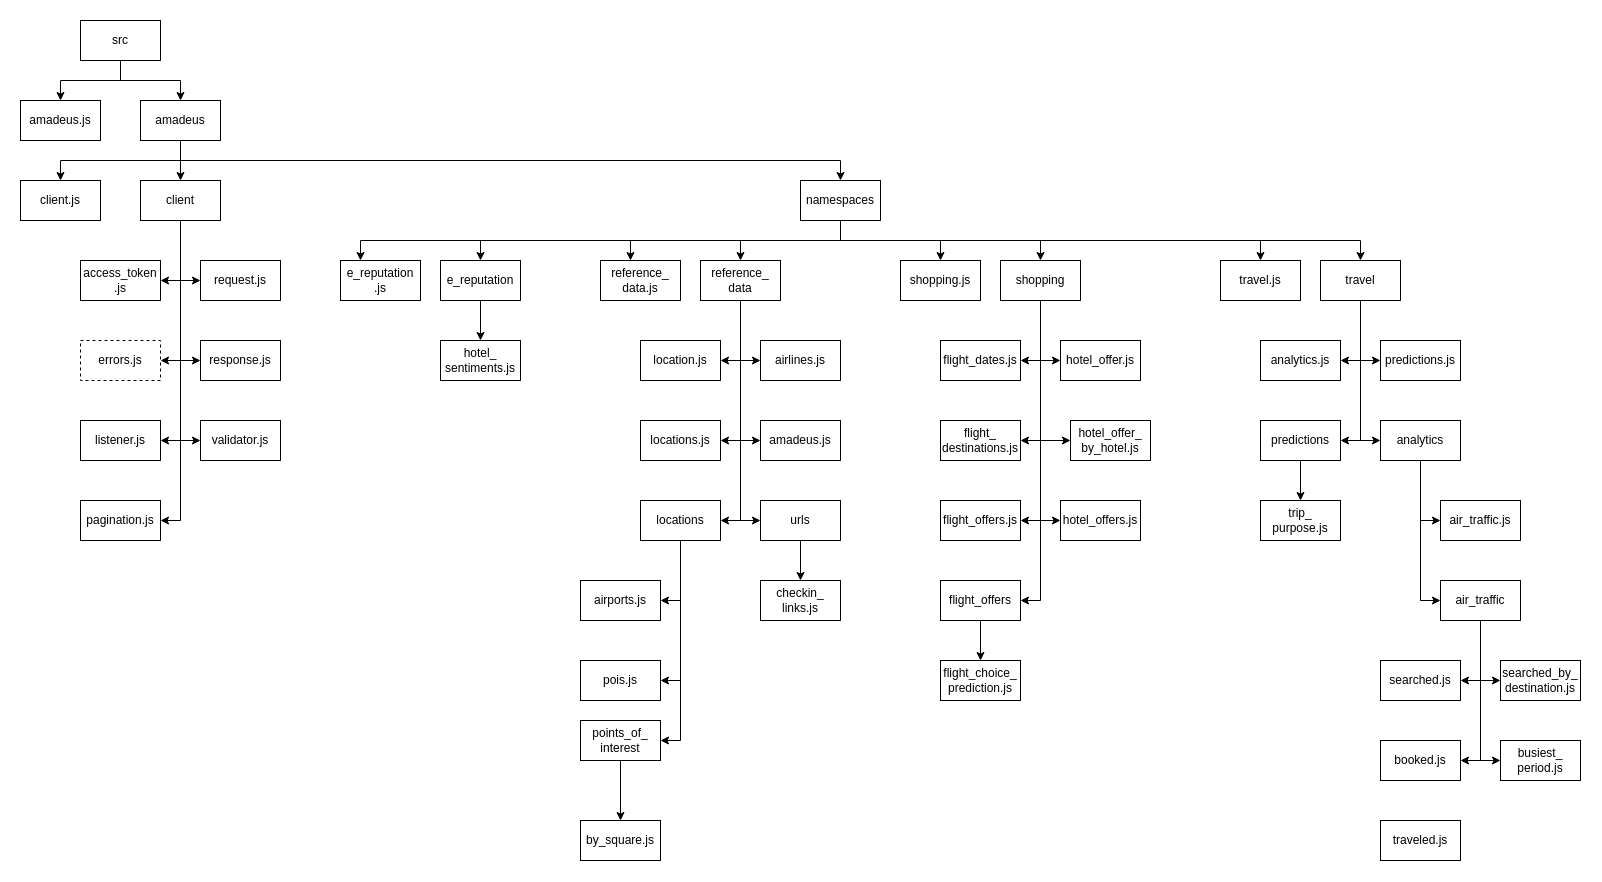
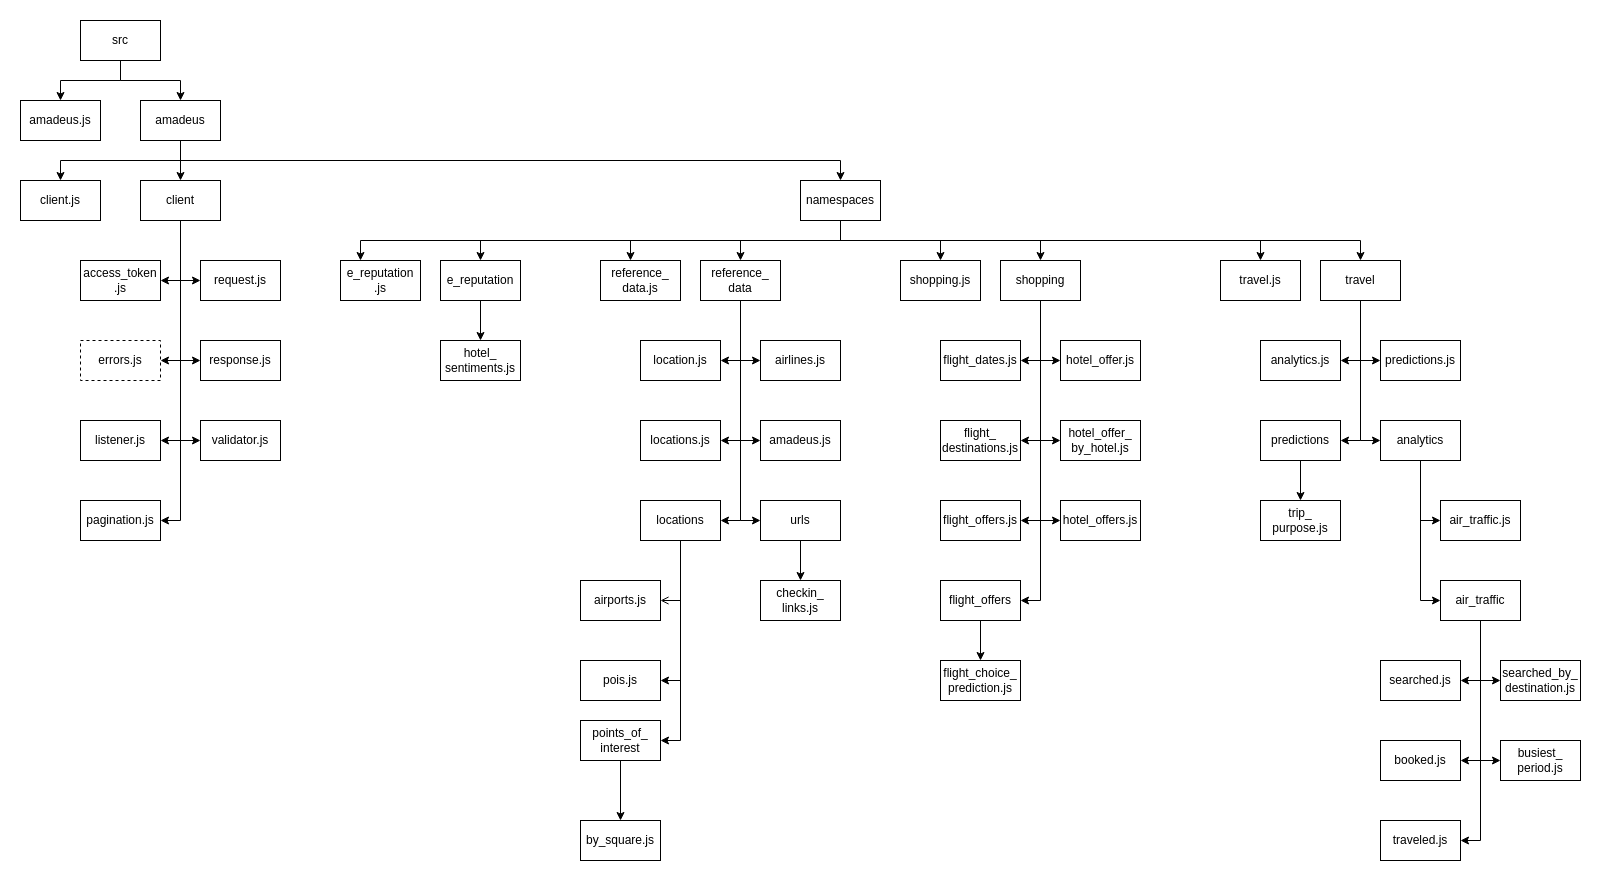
(1111, 441) -> (1101, 441)
(668, 601) -> (666, 601)
none -> (1481, 808)
